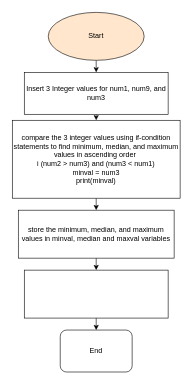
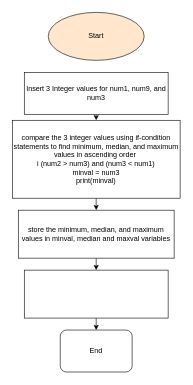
(96, 66) -> none
